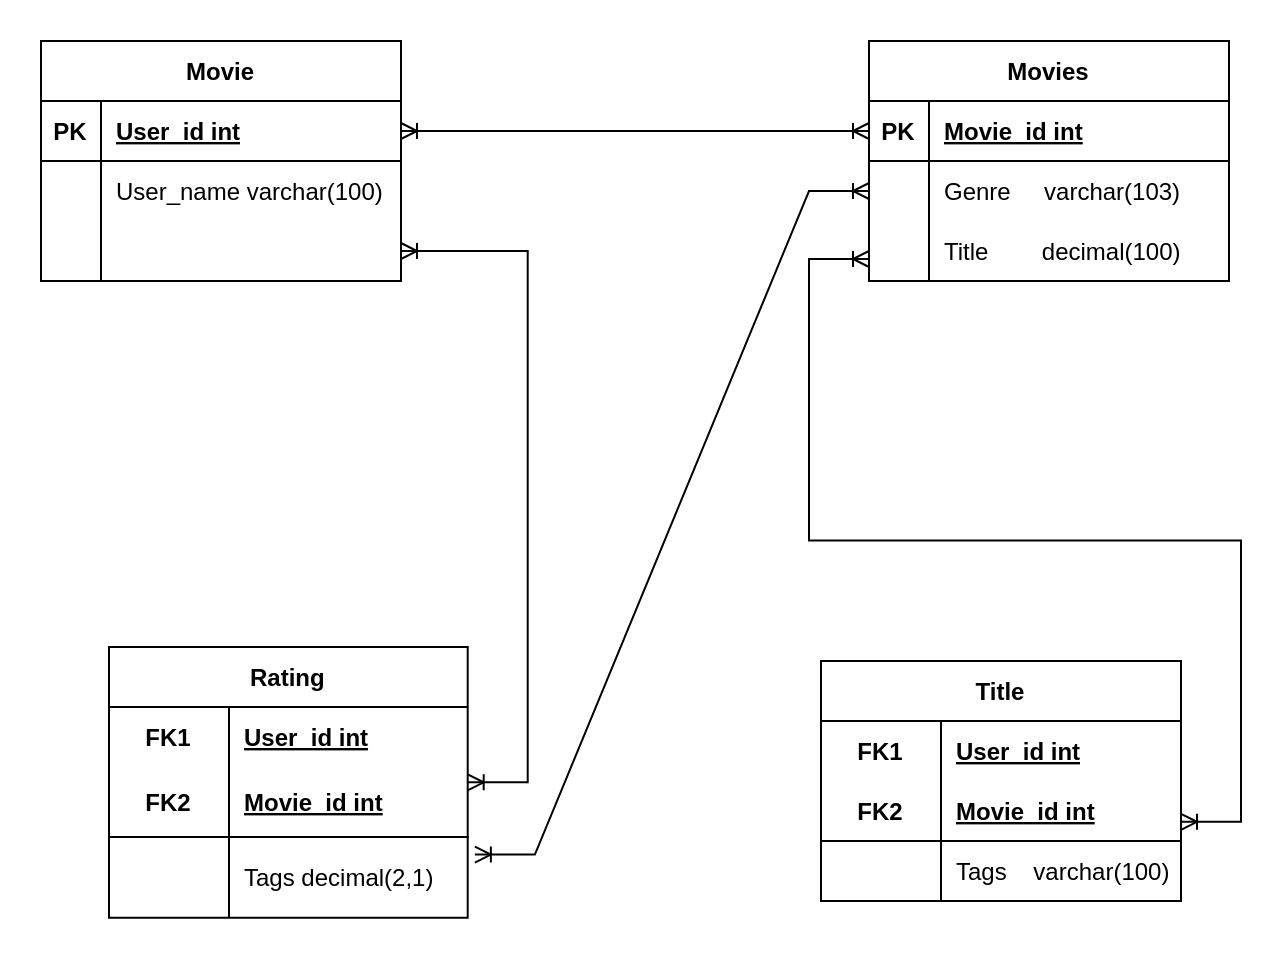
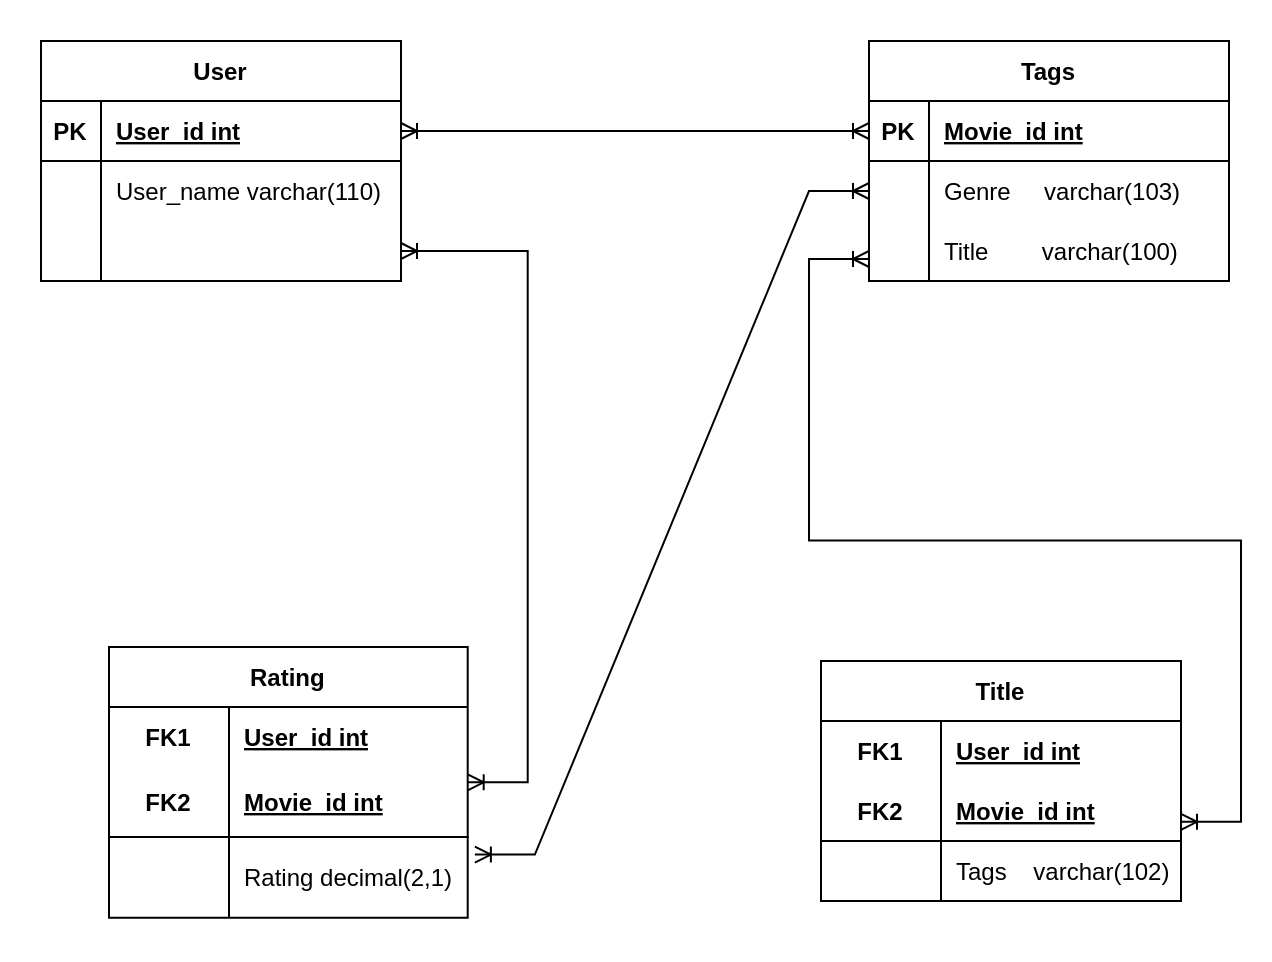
(220, 72) -> (220, 72)
(1048, 72) -> (1048, 72)
(261, 192) -> (261, 192)
(1087, 252) -> (1093, 252)
(1084, 872) -> (1084, 872)
(346, 878) -> (356, 878)
